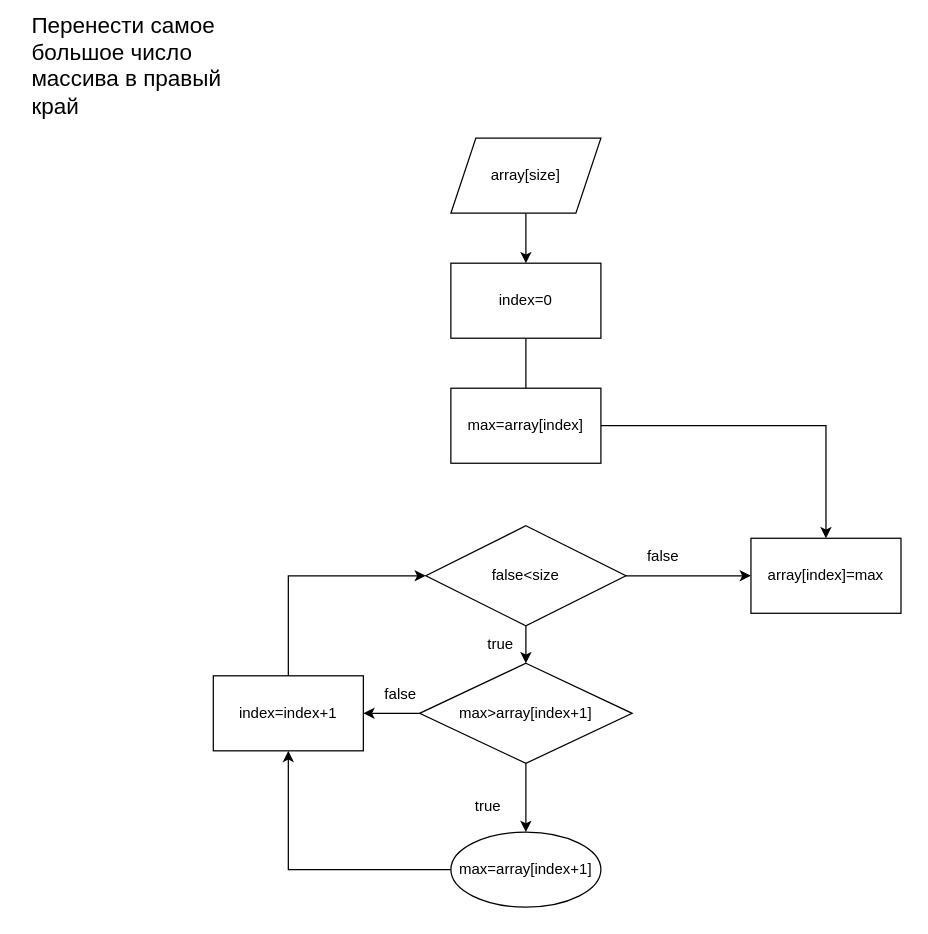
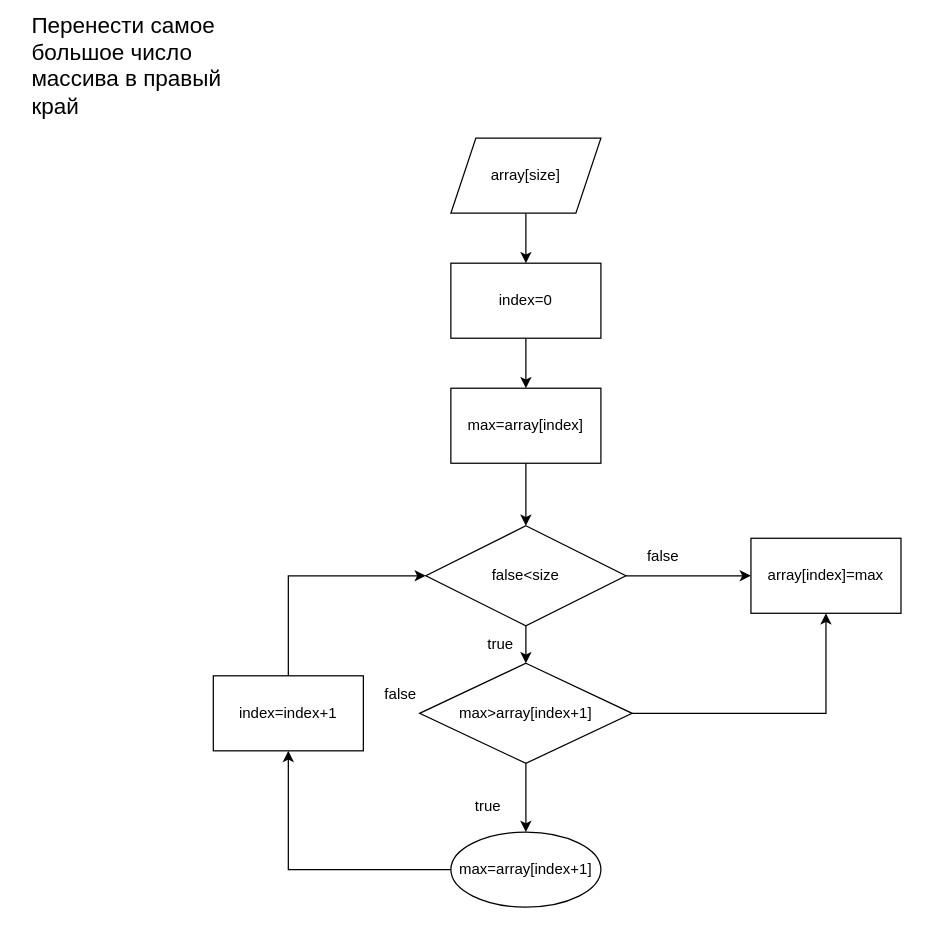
(526, 381) -> (526, 378)
(765, 426) -> (526, 490)
(395, 713) -> (774, 713)
